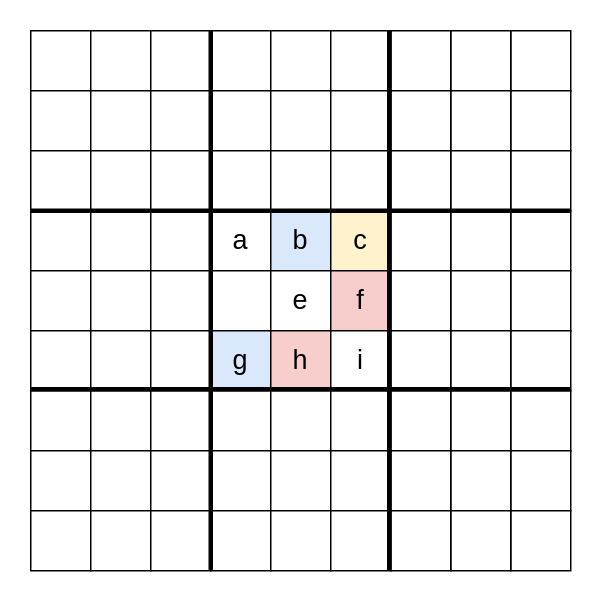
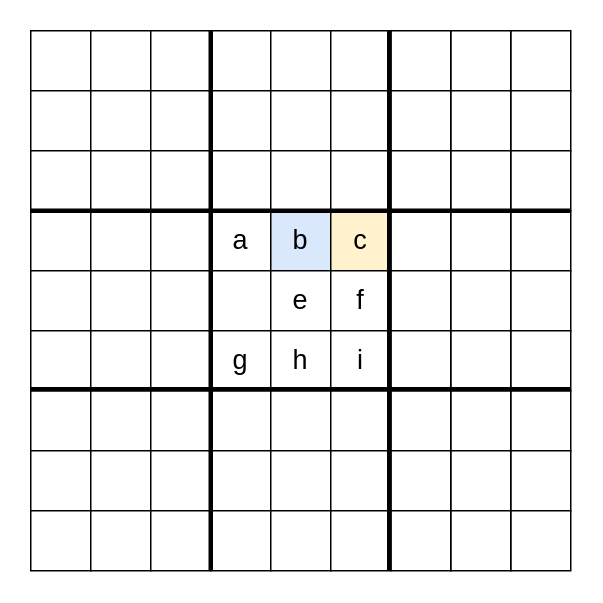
(361, 301) -> (361, 301)
(241, 361) -> (241, 361)
(301, 361) -> (301, 361)
